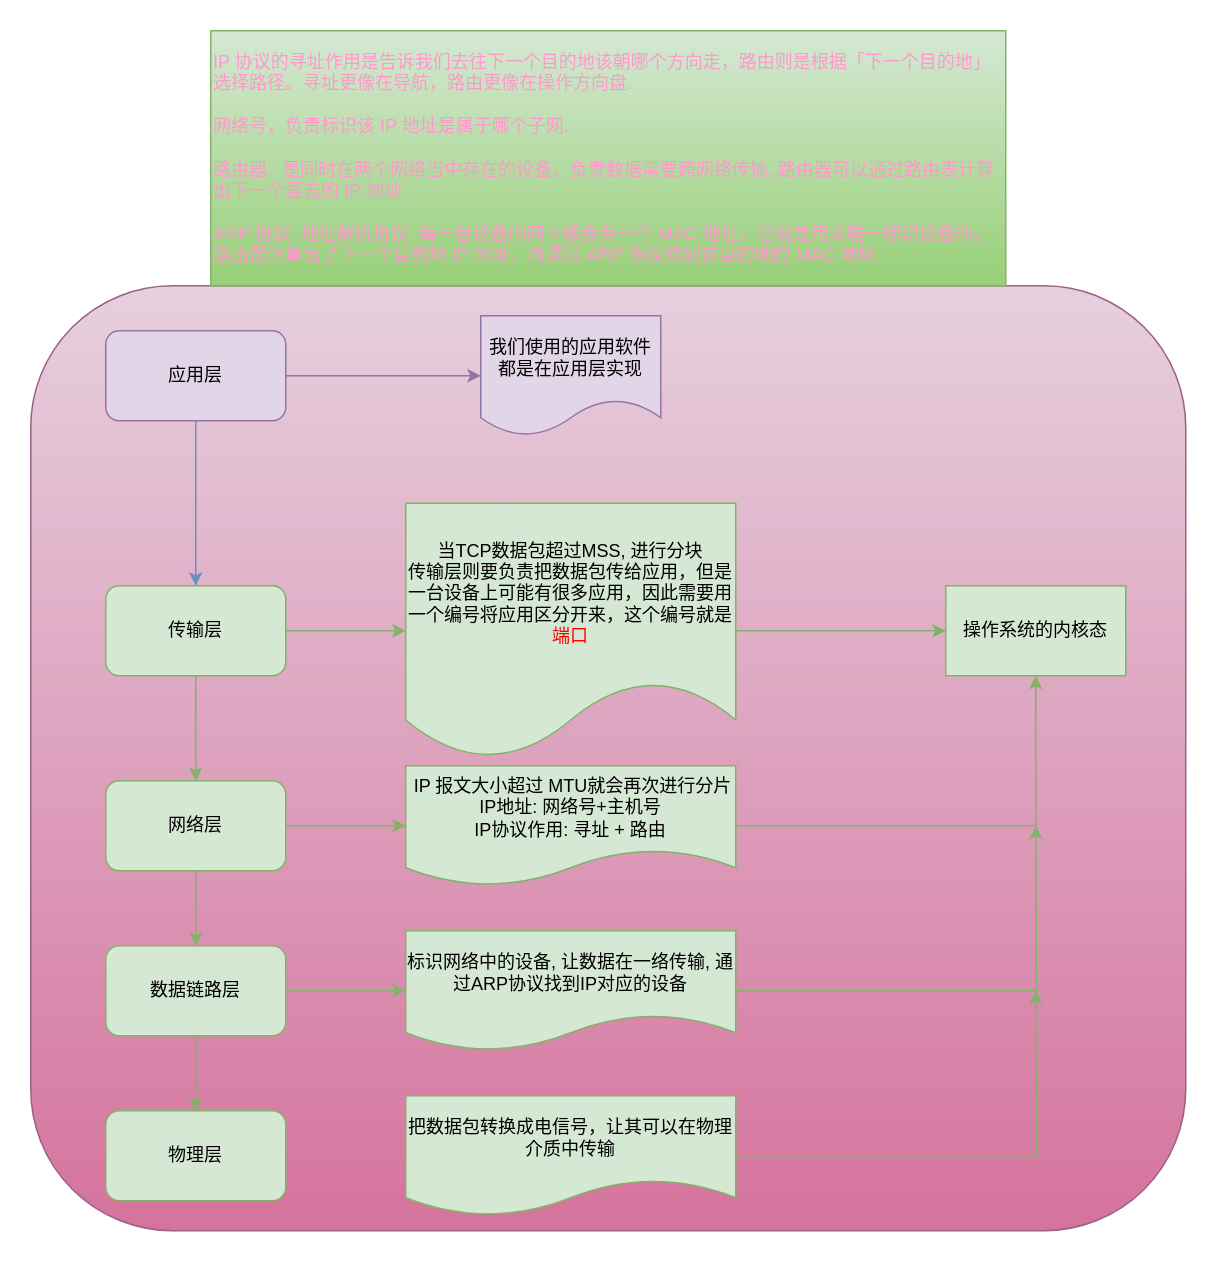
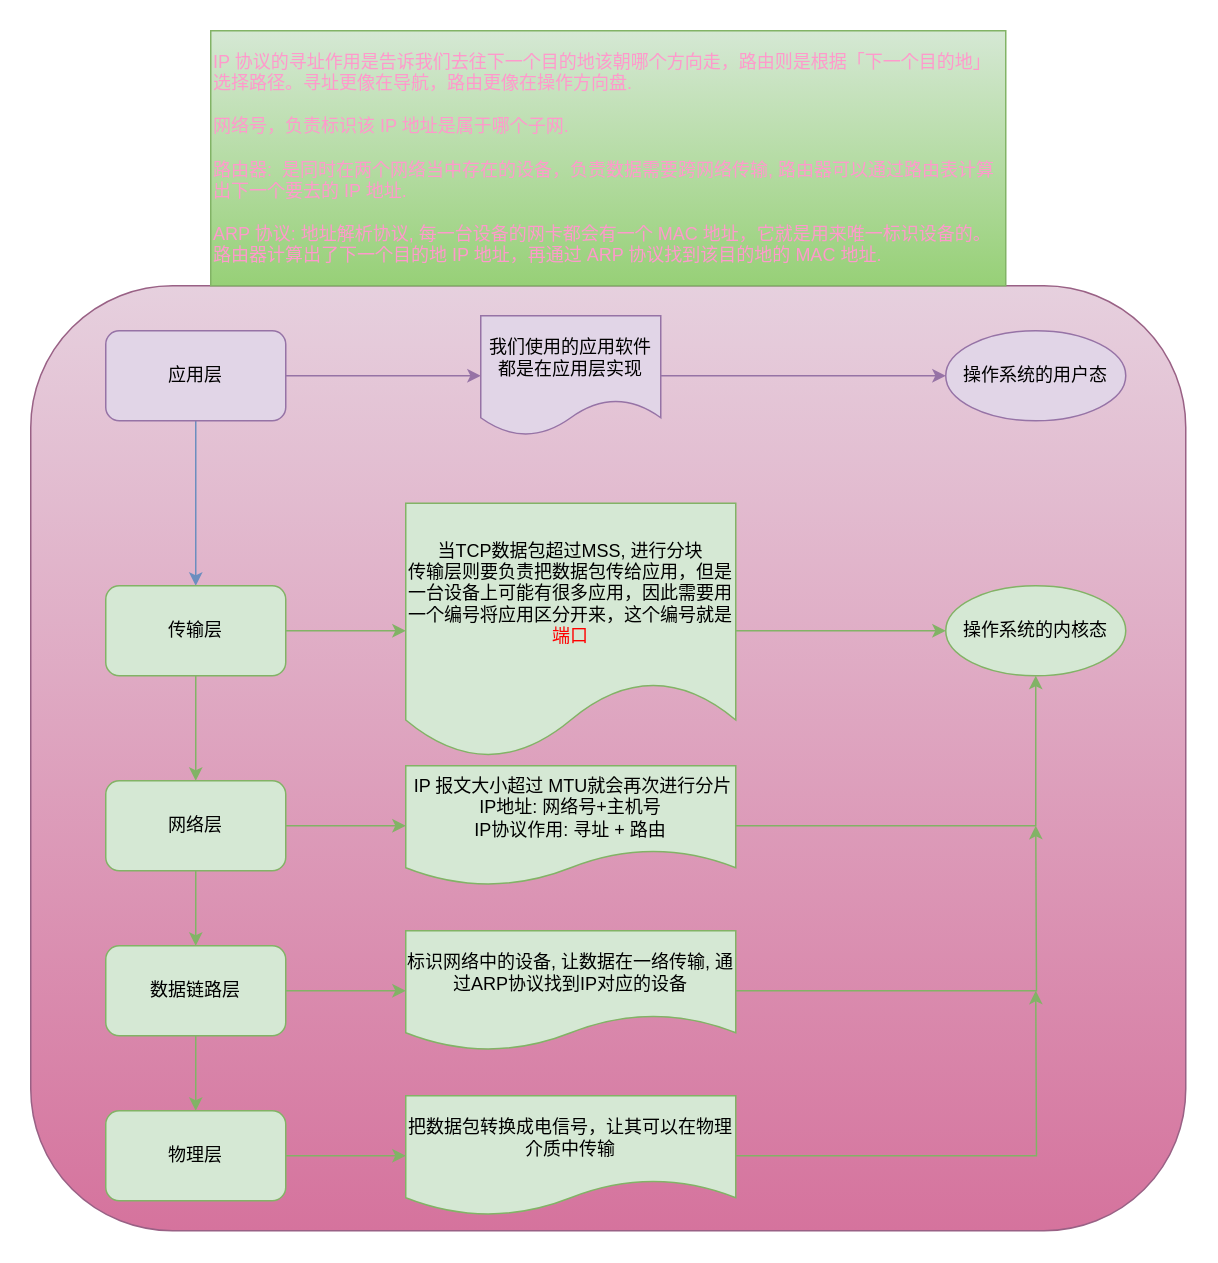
none -> (798, 376)
none -> (1036, 376)
(1036, 631) -> (1036, 631)
none -> (341, 1156)
